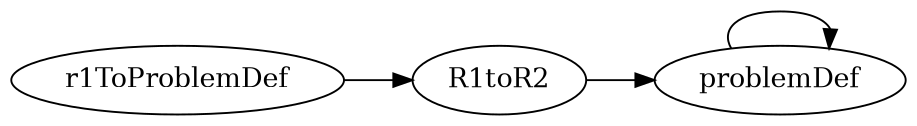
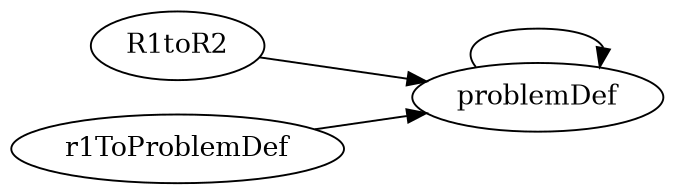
(369, 80) -> (361, 123)
